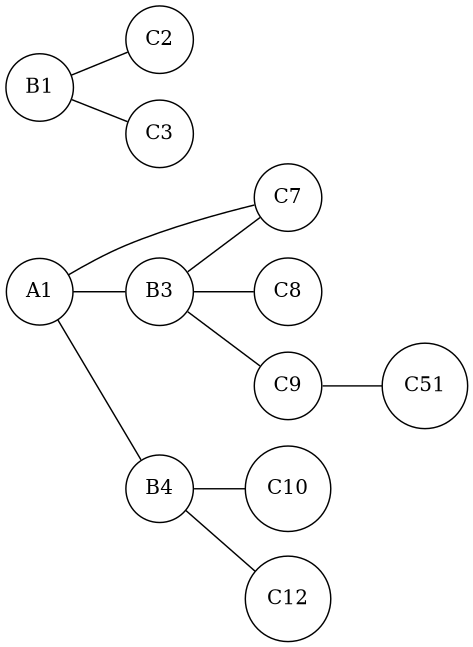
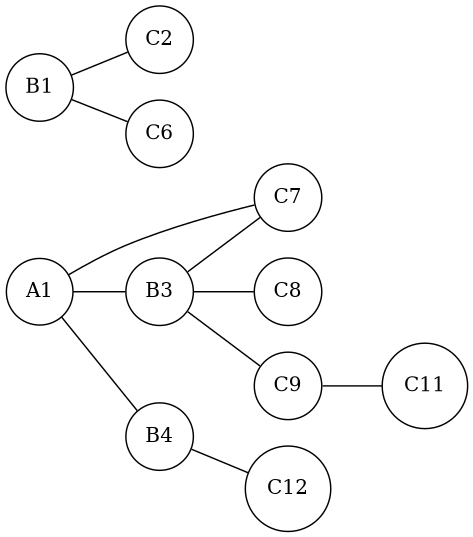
(160, 134) -> (160, 134)
(425, 386) -> (425, 386)
(288, 489) -> none
